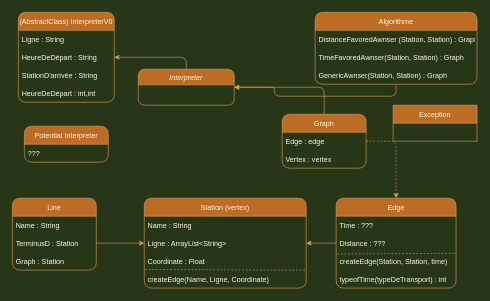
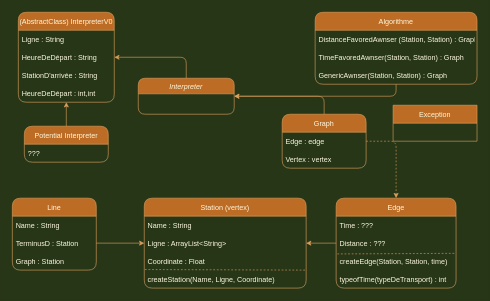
(186, 87) -> (186, 96)
none -> (66, 107)
(213, 280) -> (218, 280)
